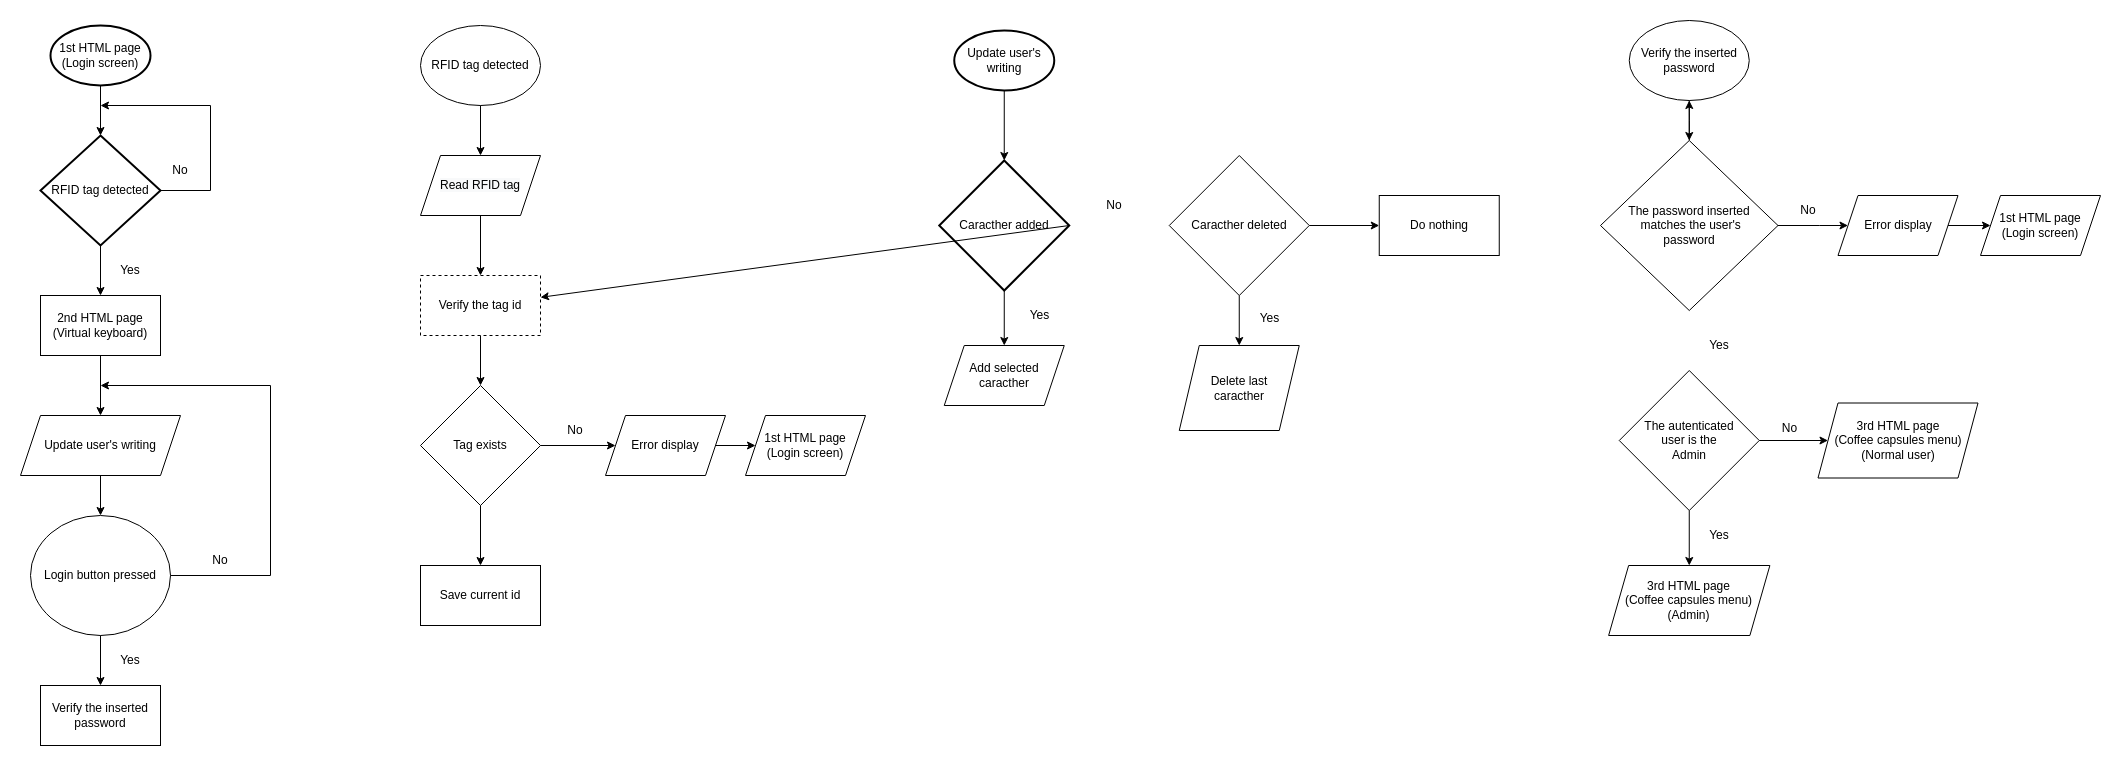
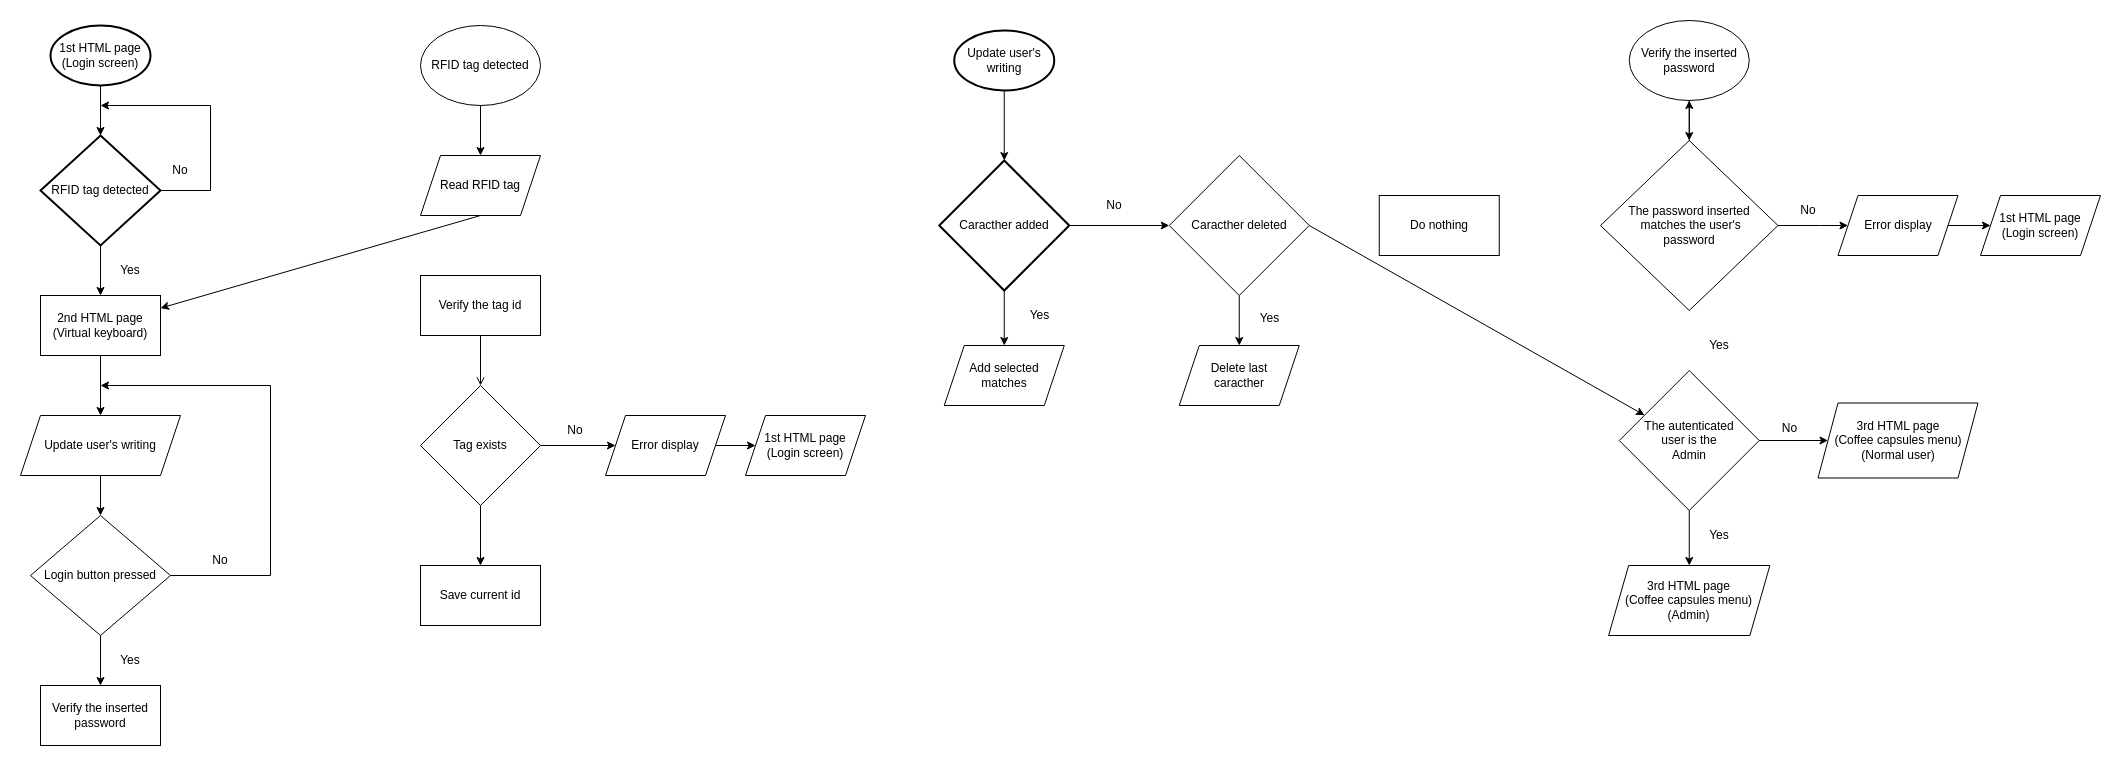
(1341, 226) -> (1474, 319)
(481, 242) -> (324, 261)
(809, 261) -> (1116, 226)
(481, 306) -> (481, 306)
(1005, 376) -> (1005, 376)
(481, 377) -> (481, 379)
(1239, 388) -> (1239, 376)
(101, 576) -> (101, 576)
